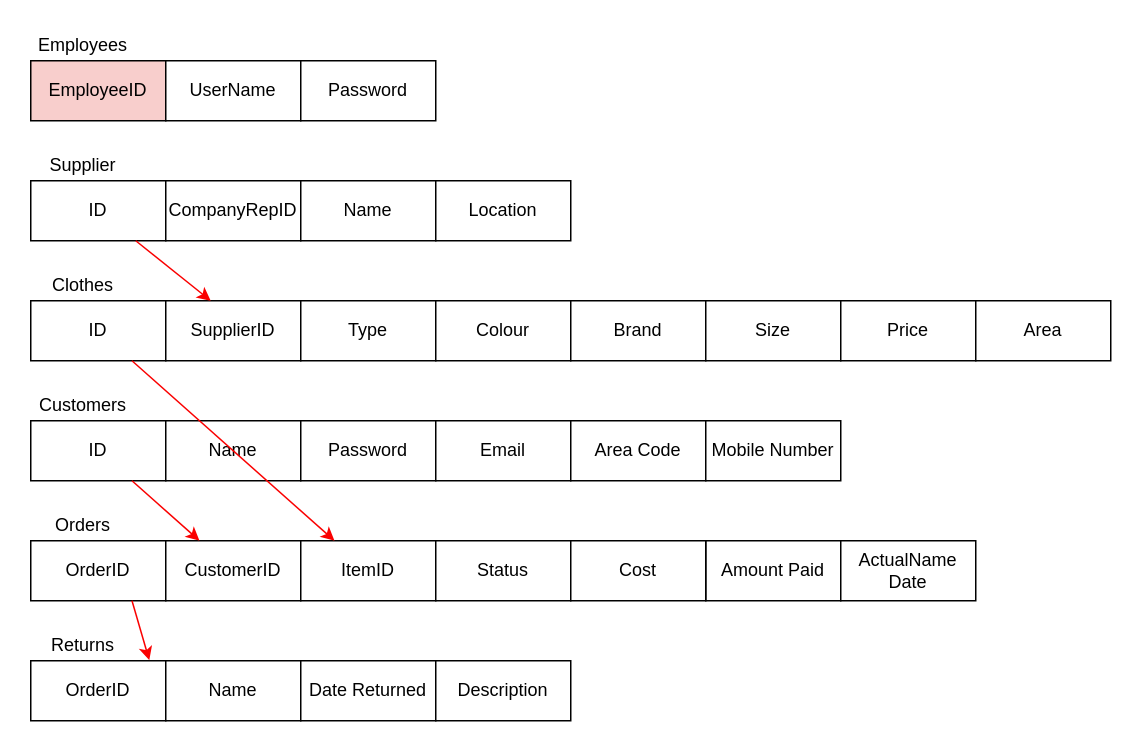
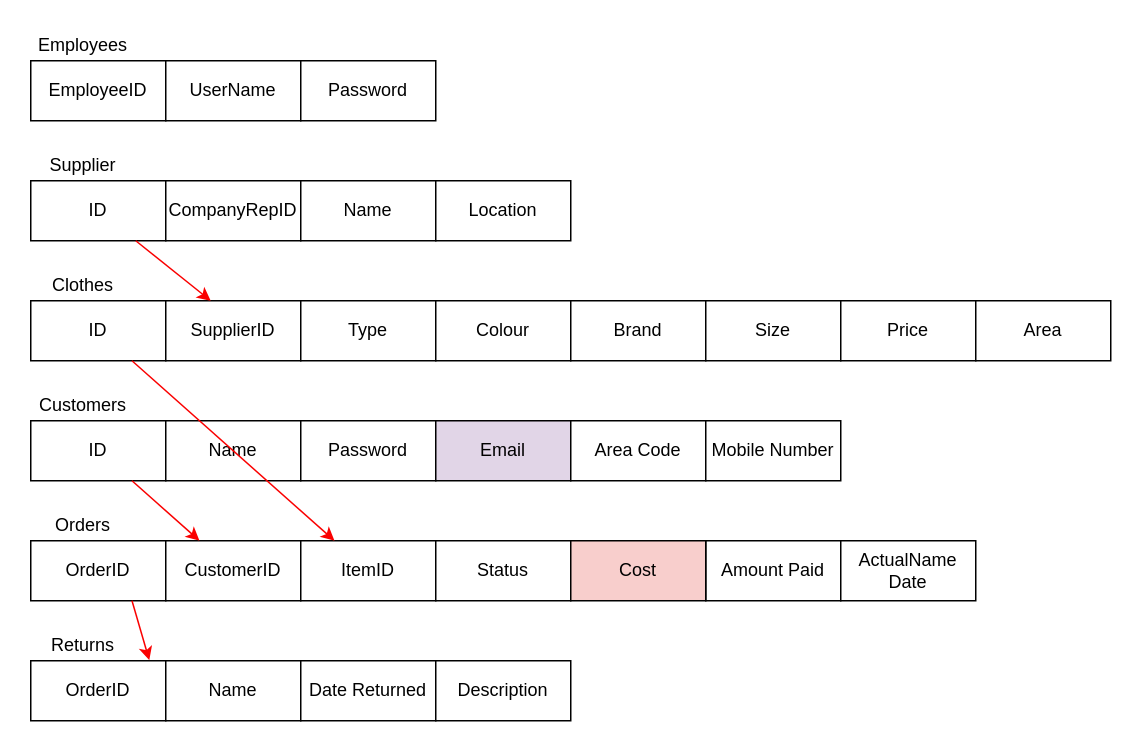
(98, 91) -> (98, 91)
(503, 451) -> (503, 451)
(638, 571) -> (638, 571)
